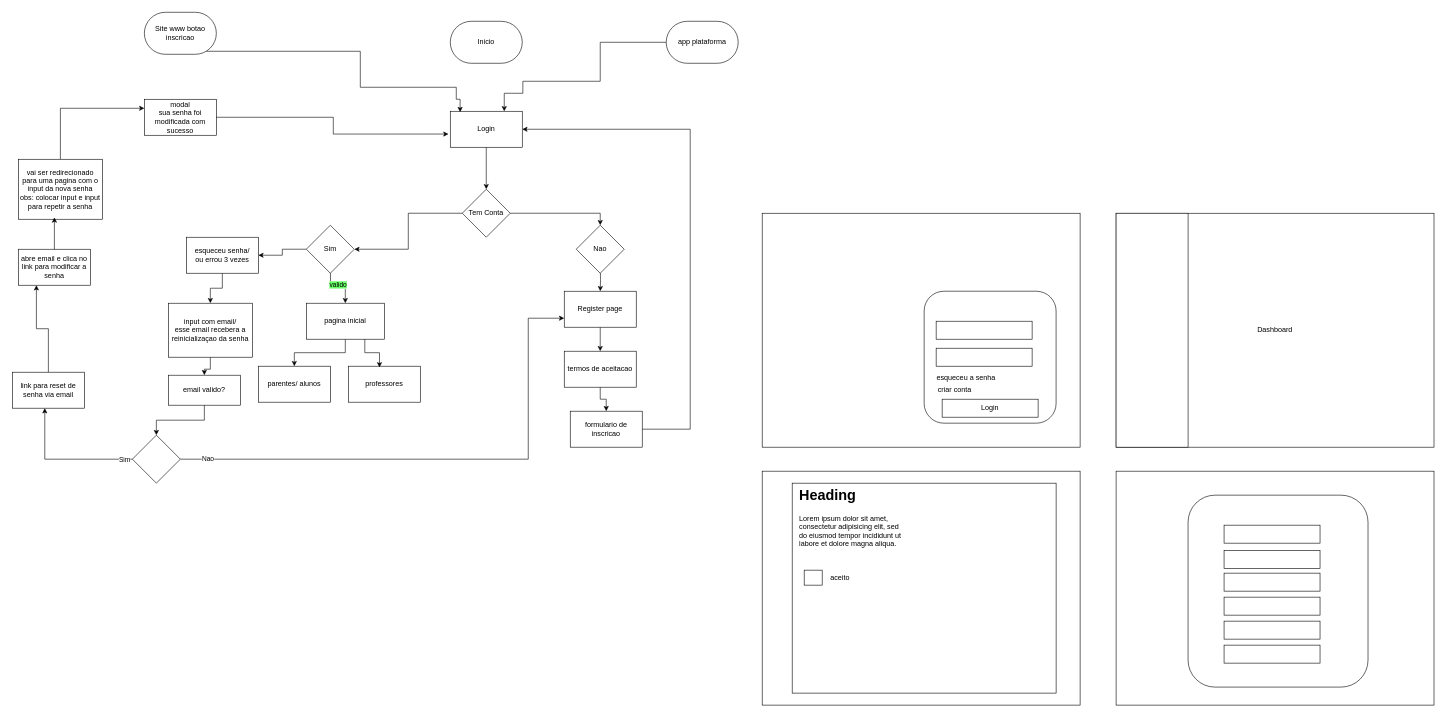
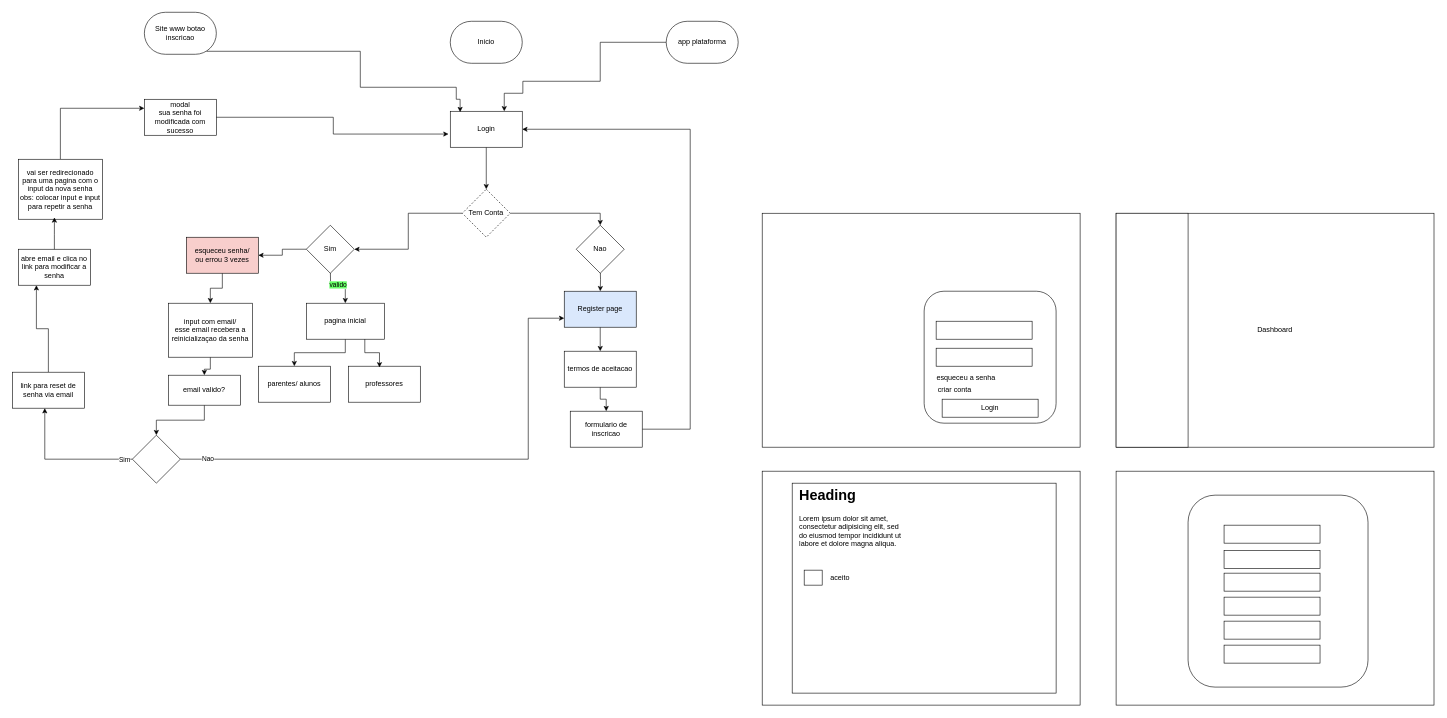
(486, 213) -> (486, 213)
(222, 255) -> (222, 255)
(600, 309) -> (600, 309)
